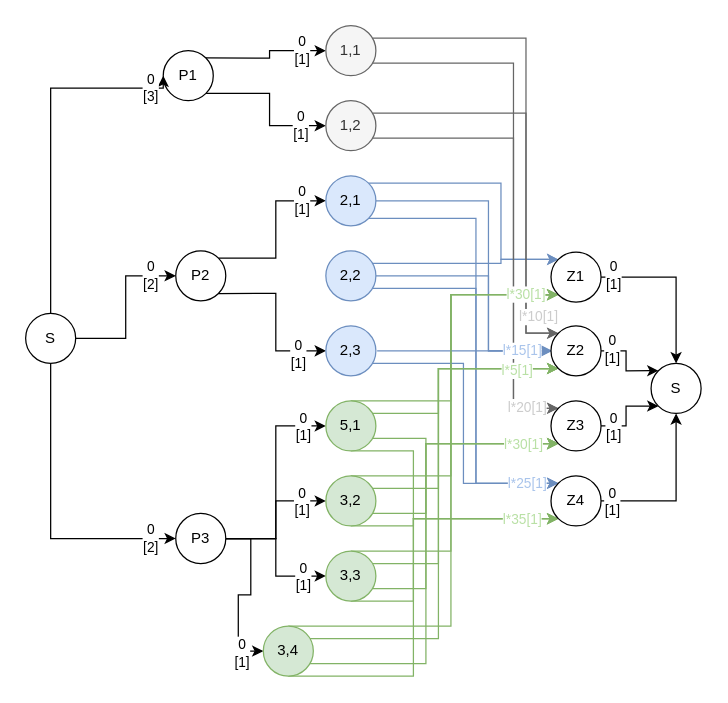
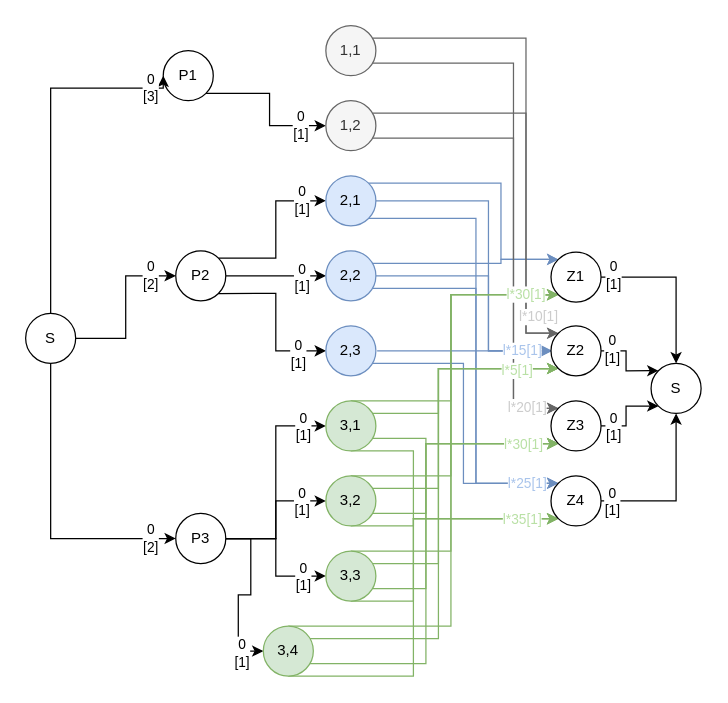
(265, 58) -> none
none -> (260, 276)
(351, 426) -> (351, 426)
